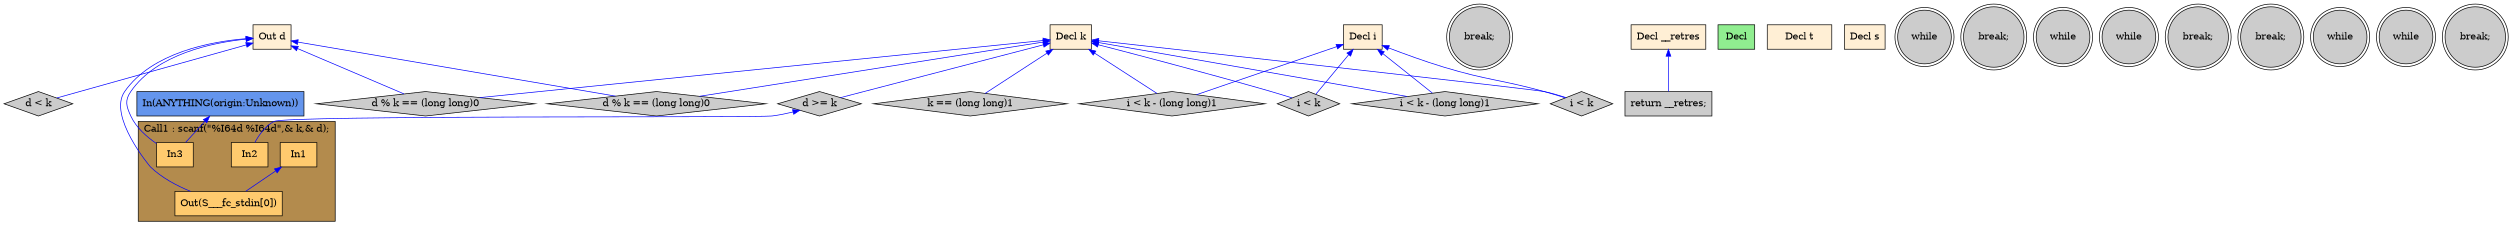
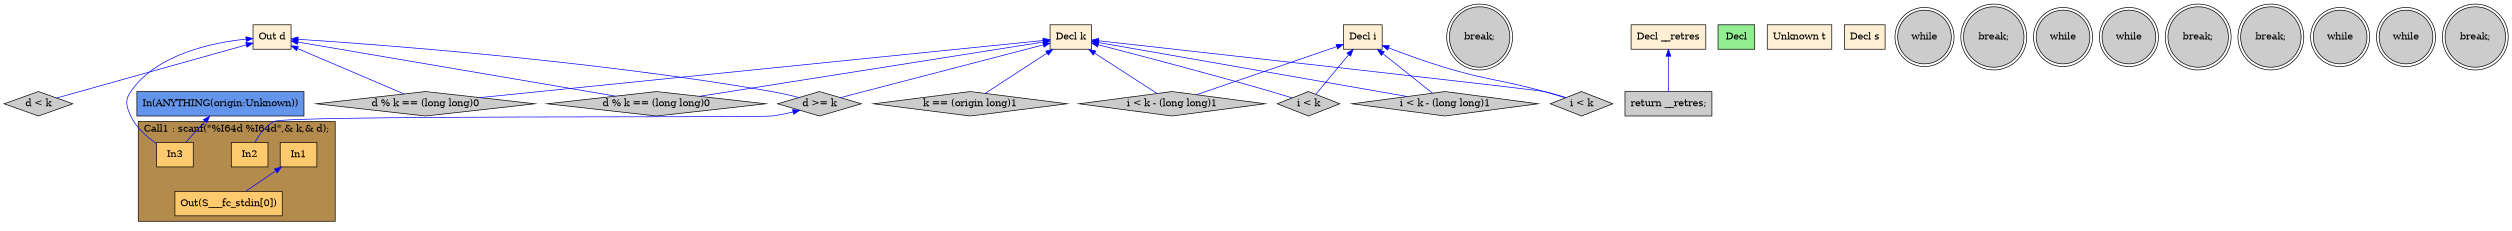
(1800, 37) -> (1800, 37)
(126, 90) -> (549, 61)
(970, 104) -> (970, 104)
